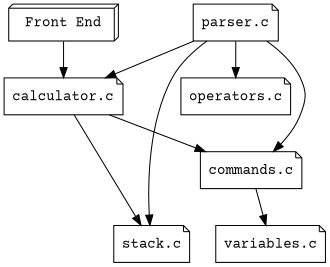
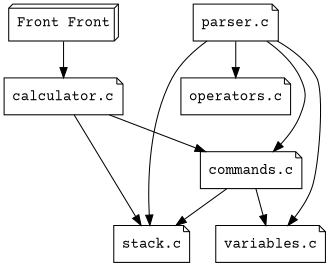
(64, 23) -> (64, 23)
(154, 57) -> (320, 123)
none -> (206, 204)
